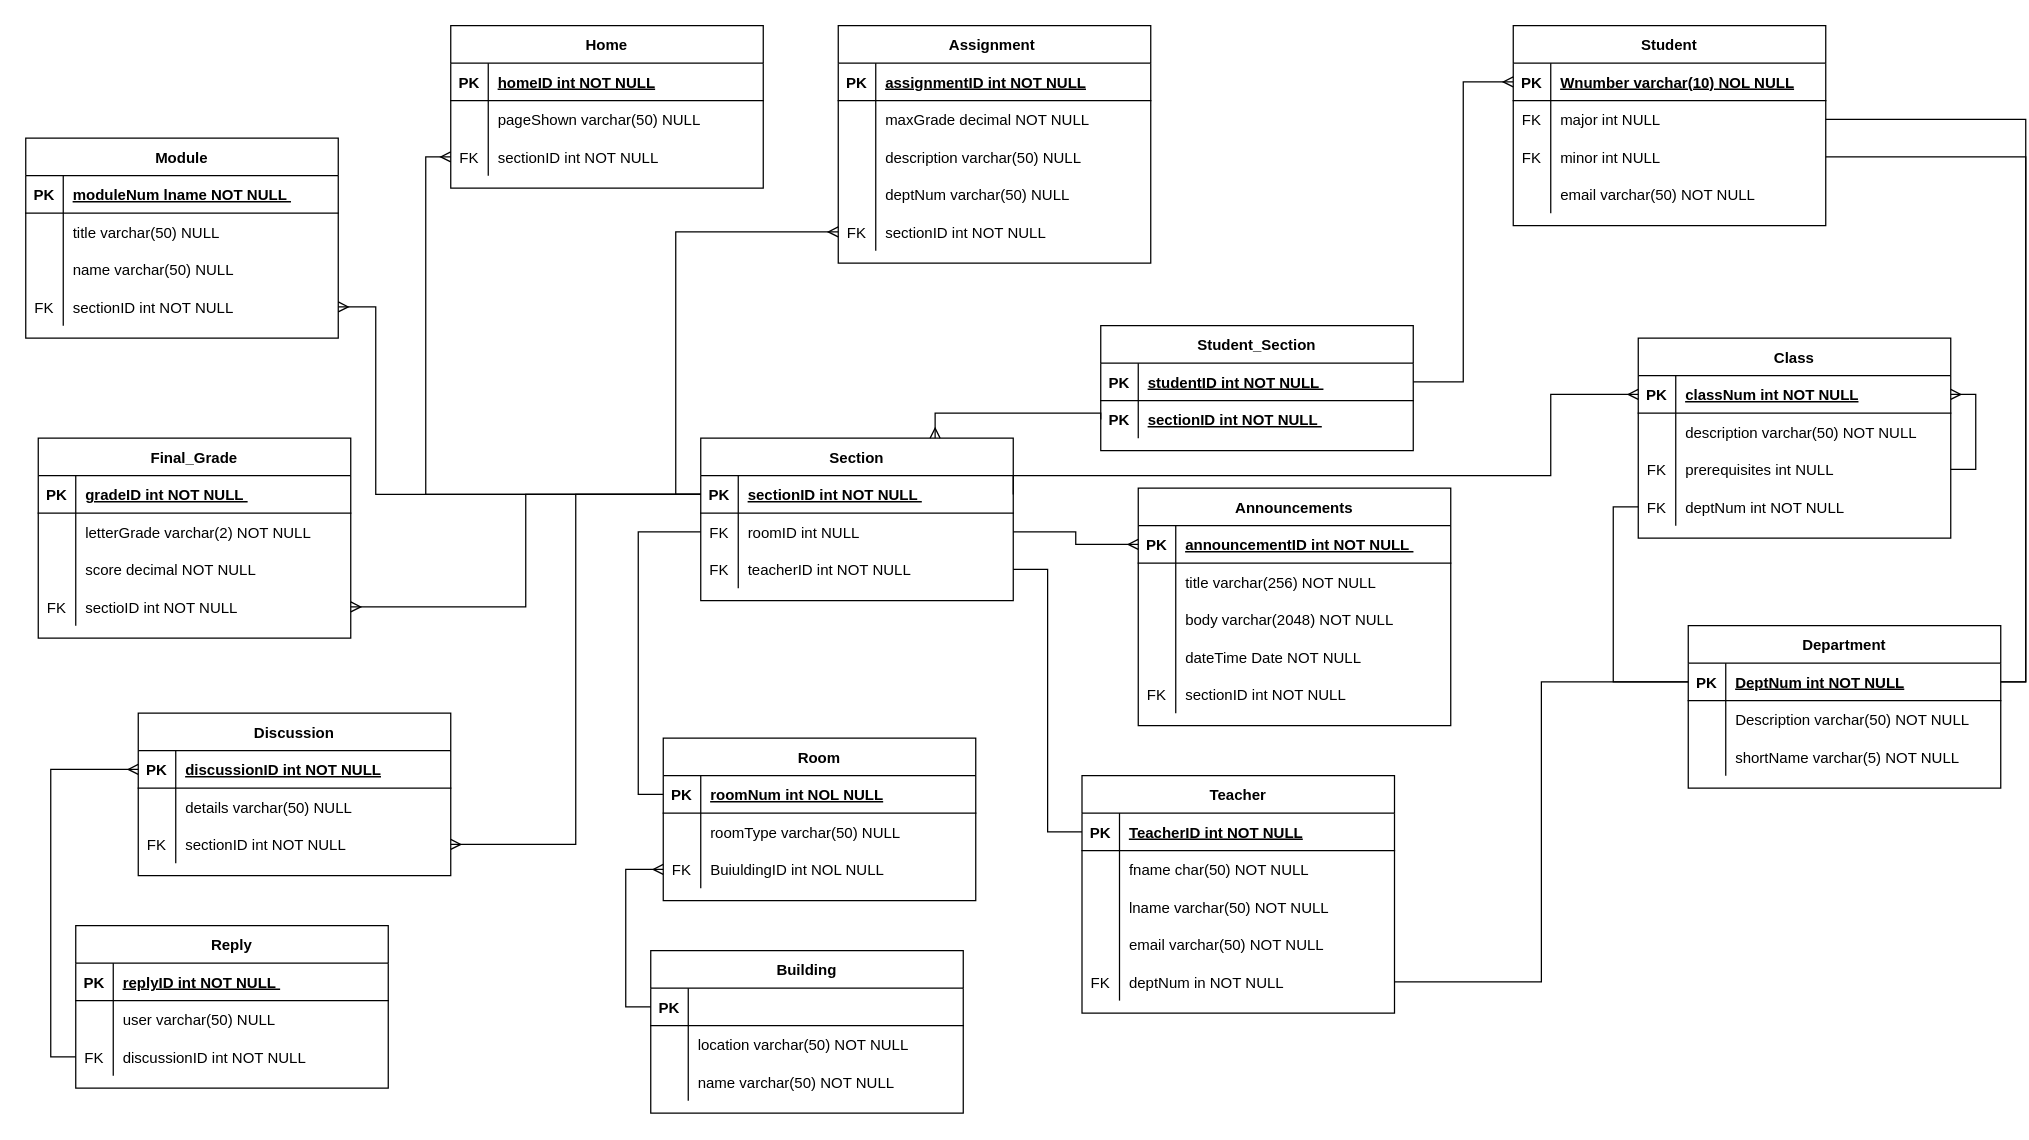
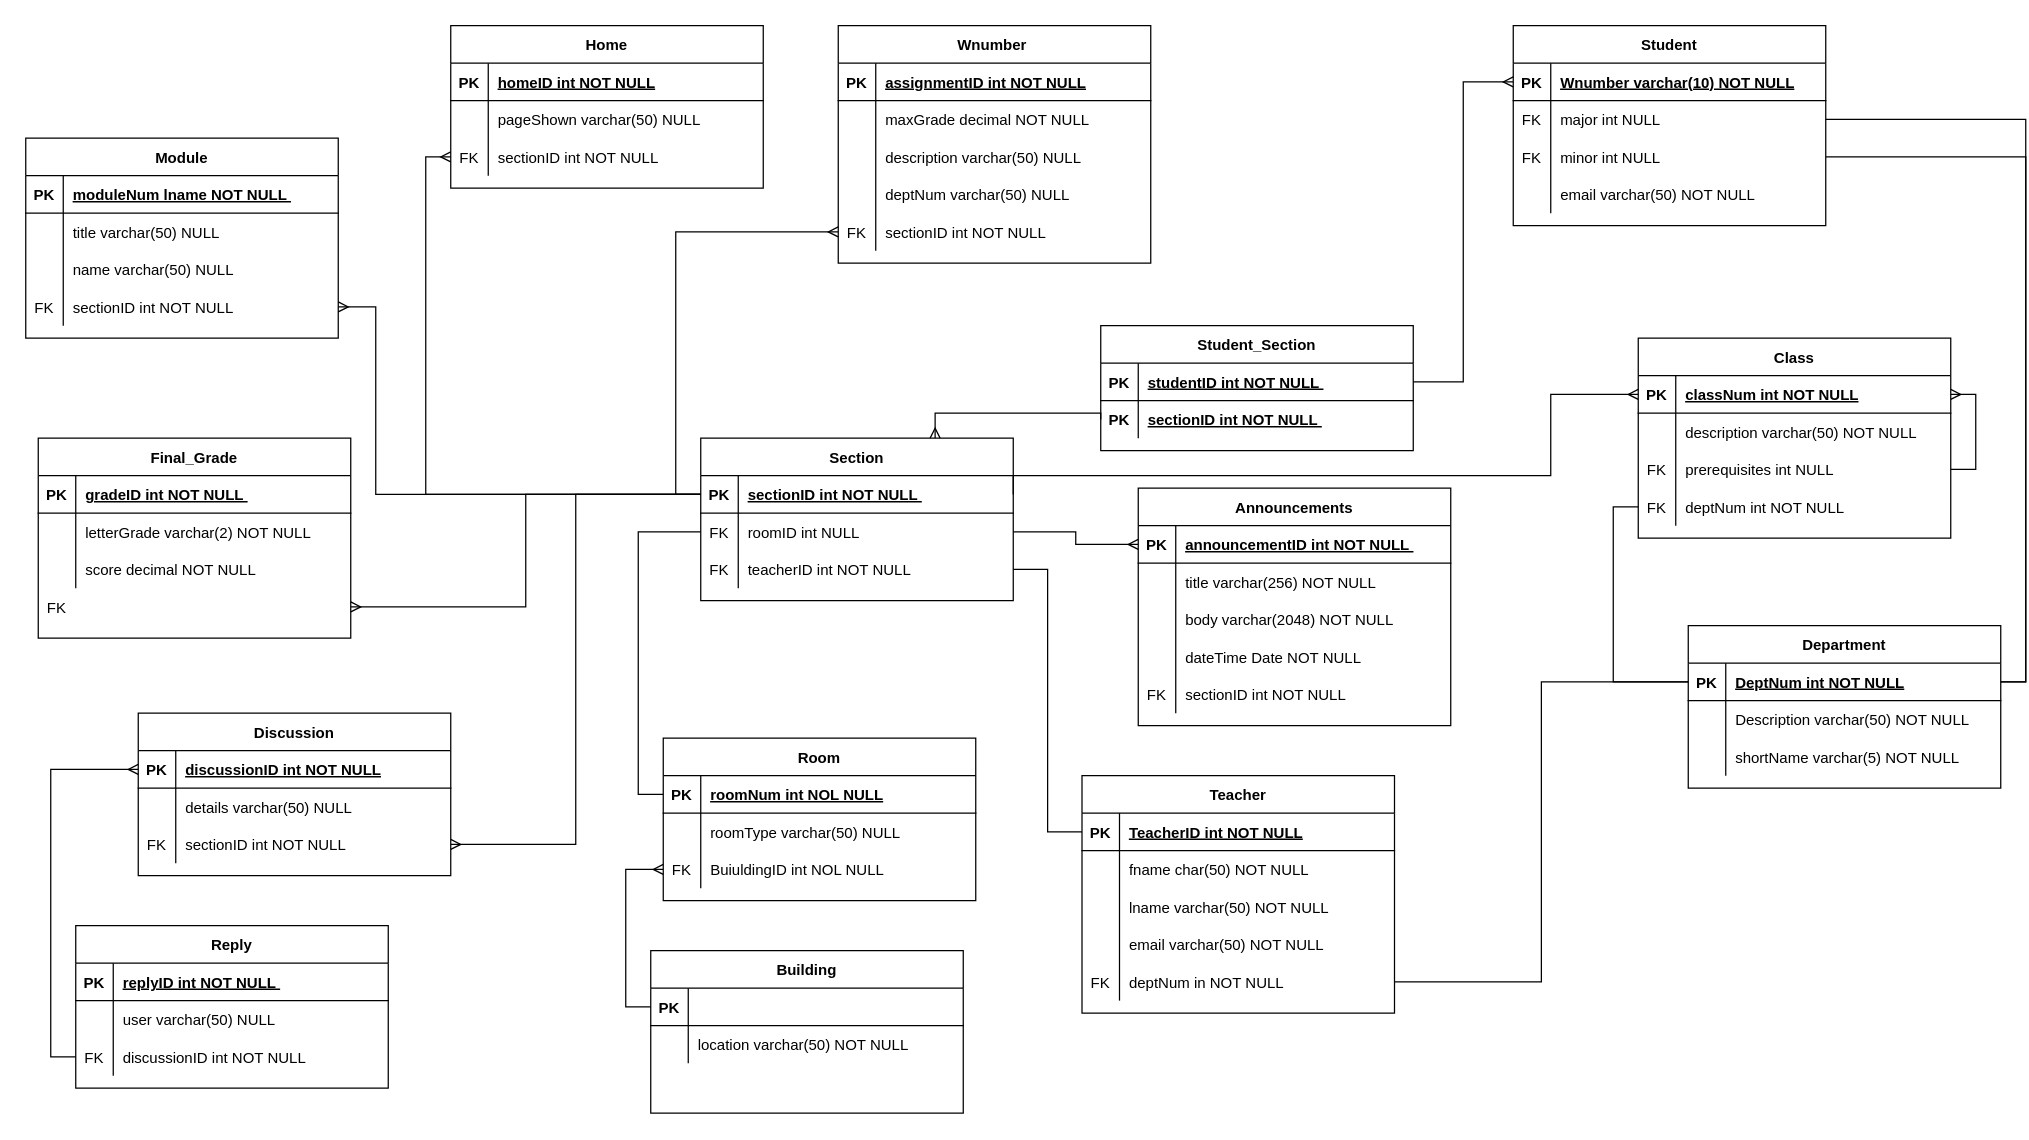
(994, 45) -> (994, 45)
(1672, 83) -> (1672, 83)
(213, 607) -> none
(826, 1082) -> none
